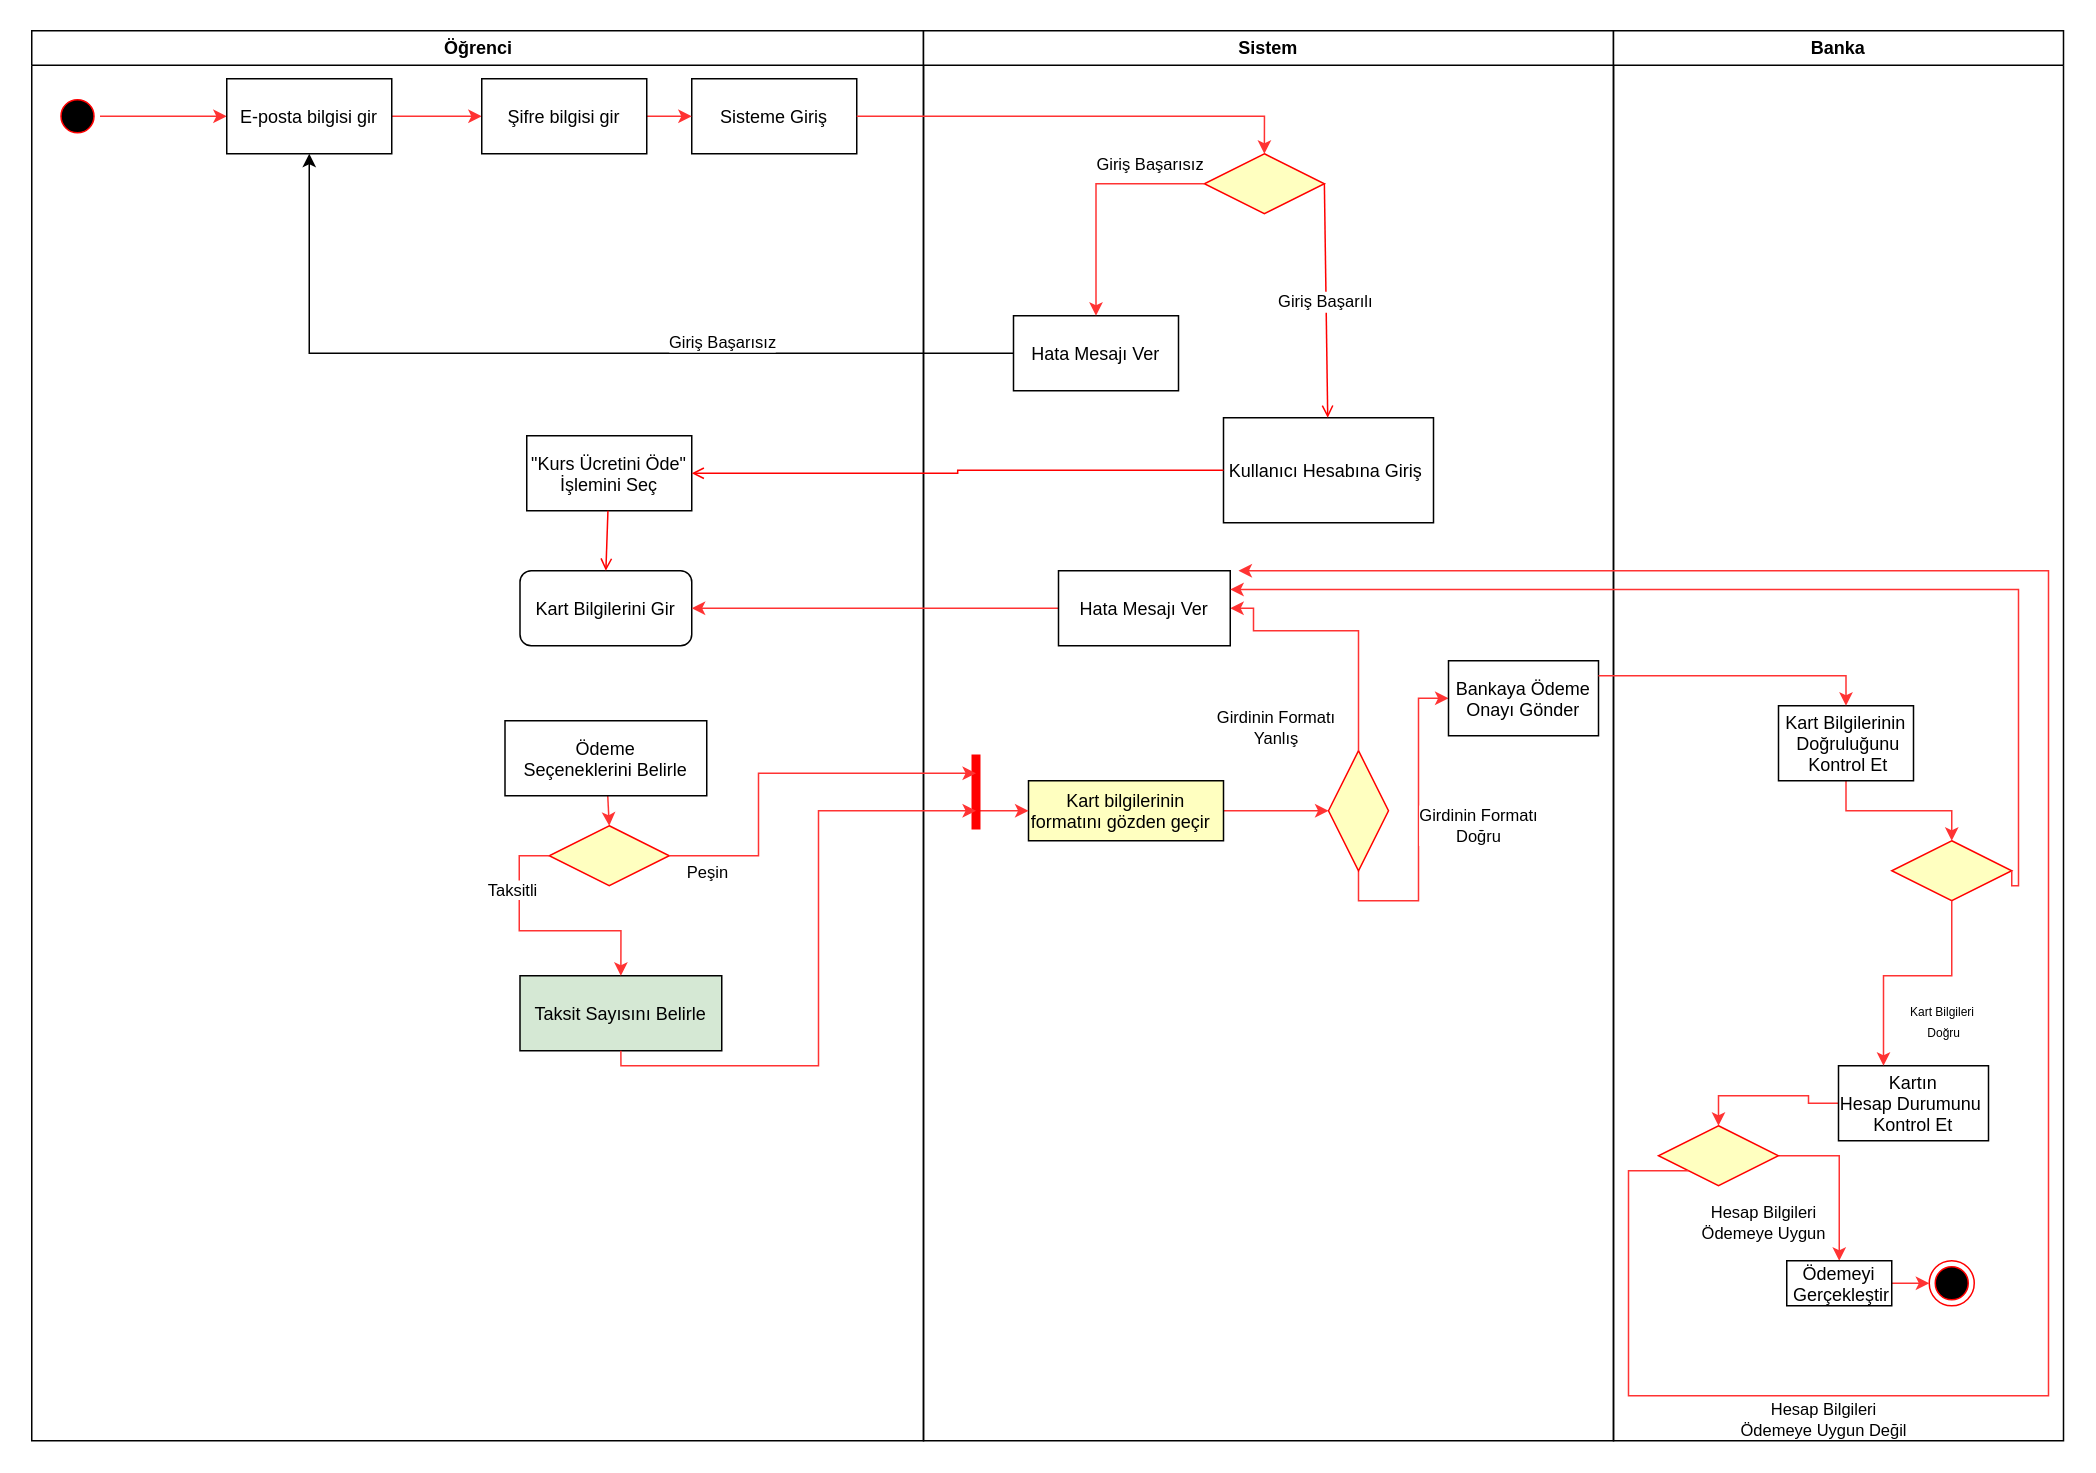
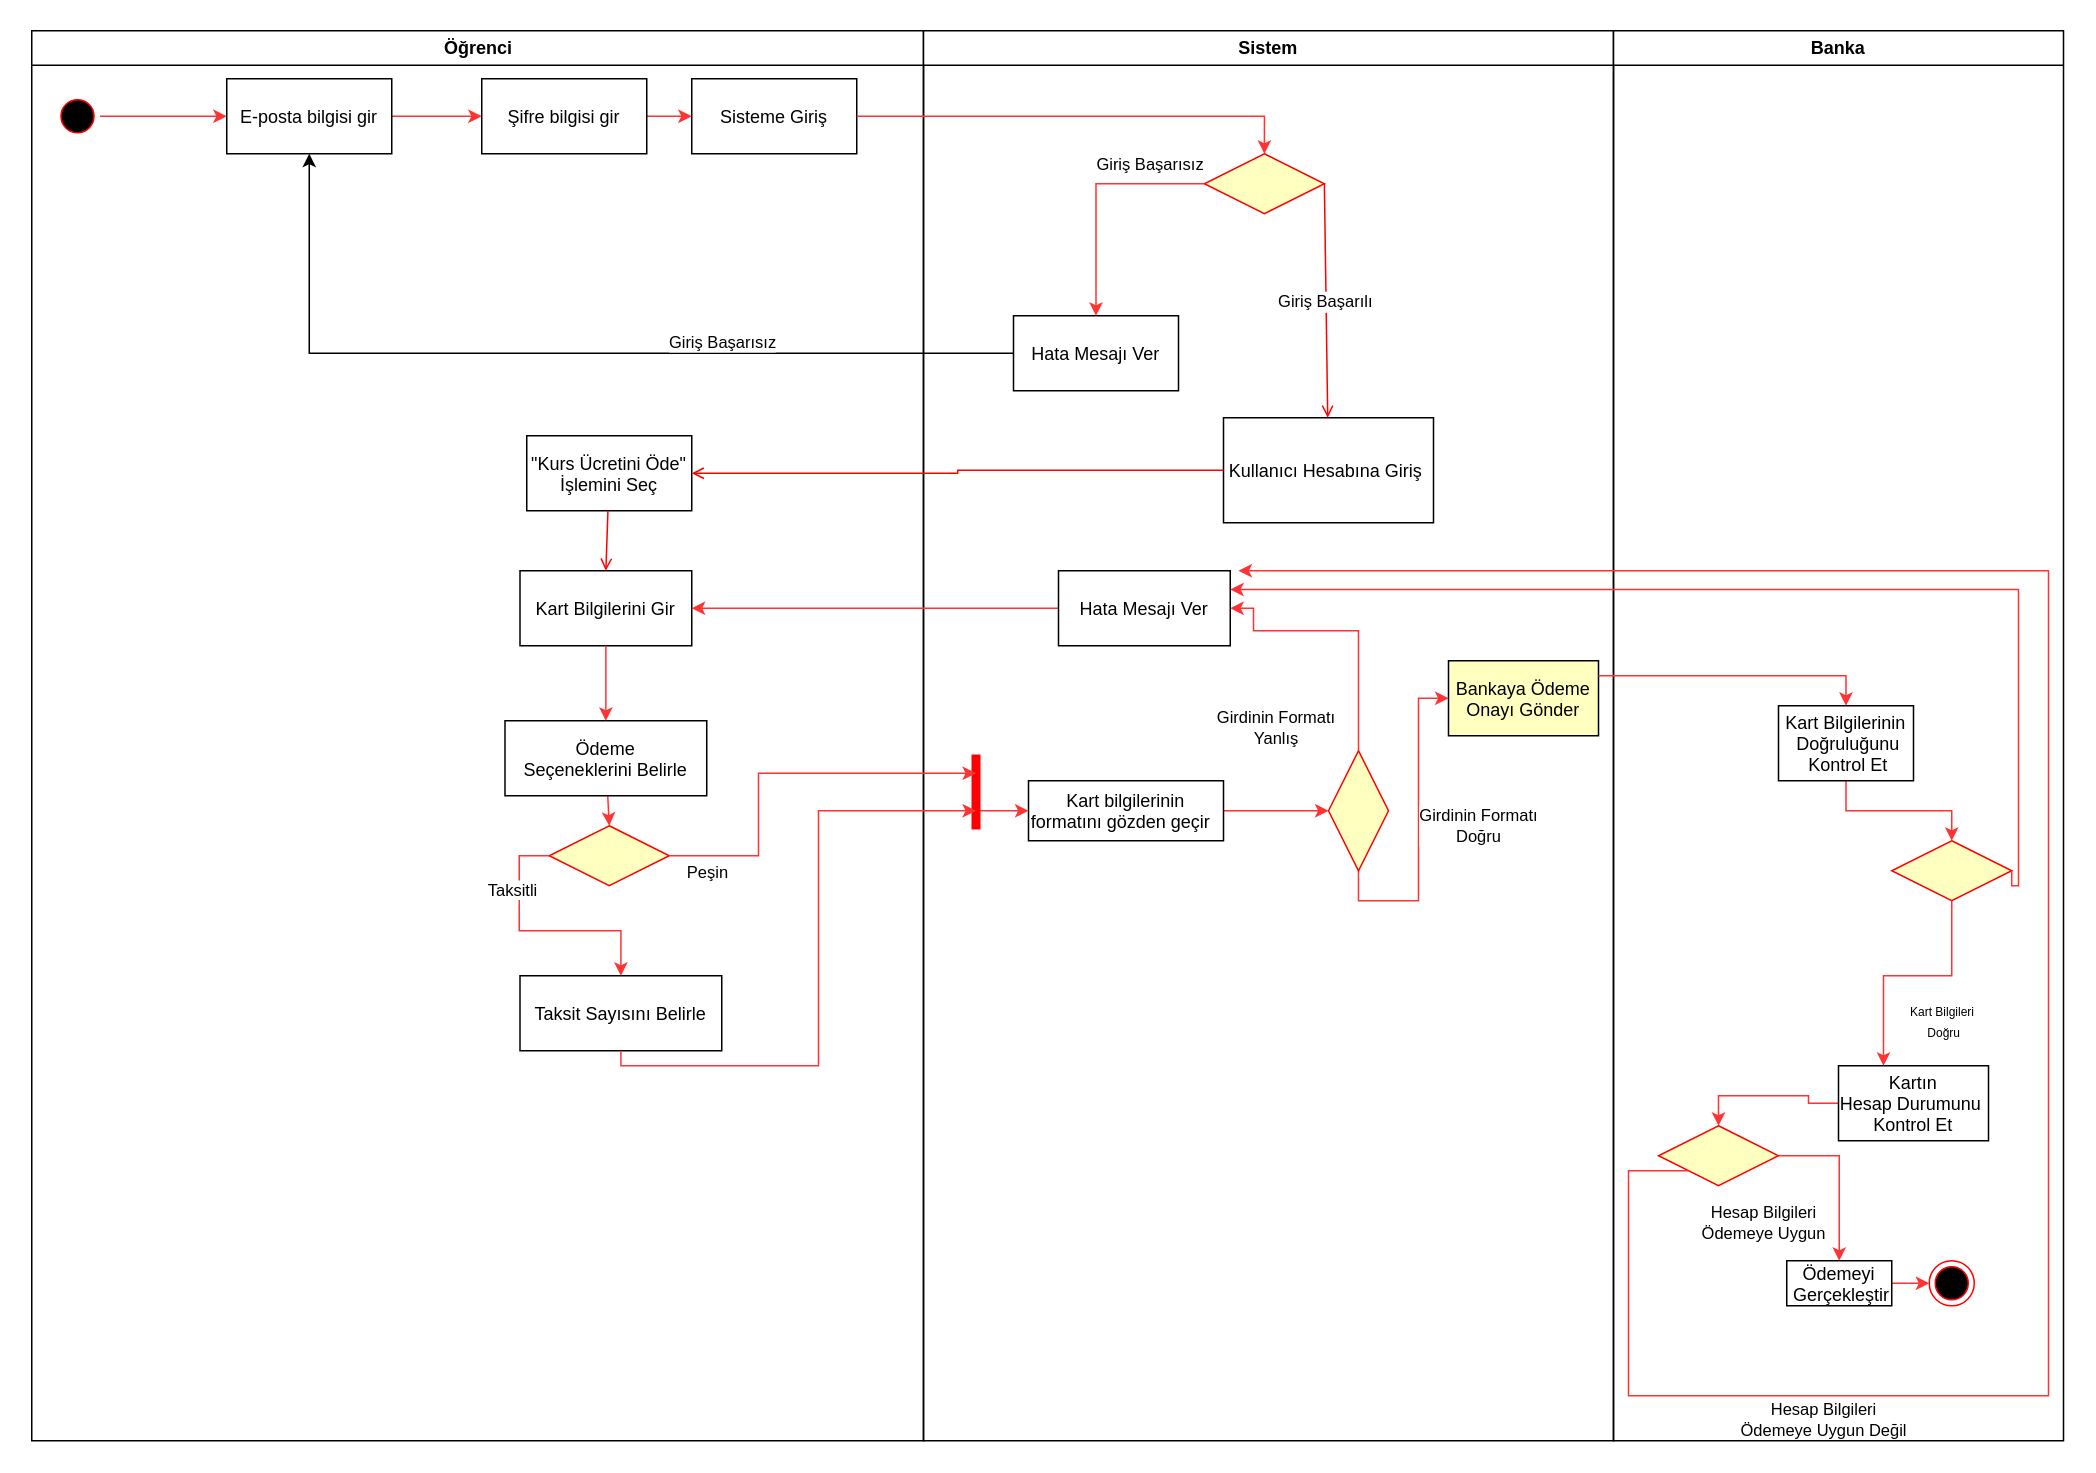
(606, 608) -> (606, 608)
none -> (606, 678)
(1523, 698) -> (1523, 698)
(1126, 811) -> (1126, 811)
(621, 1013) -> (621, 1013)
